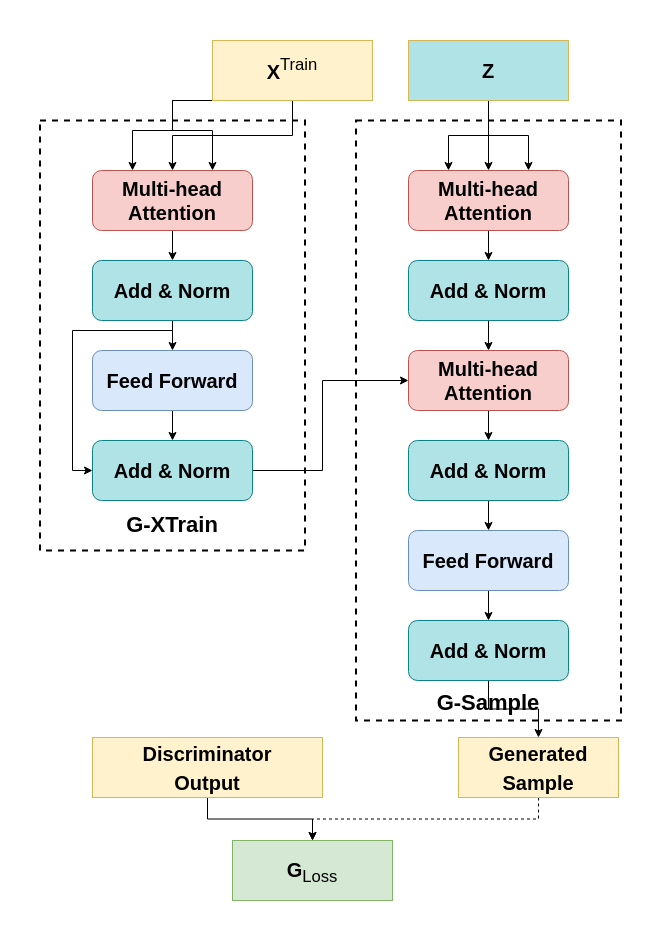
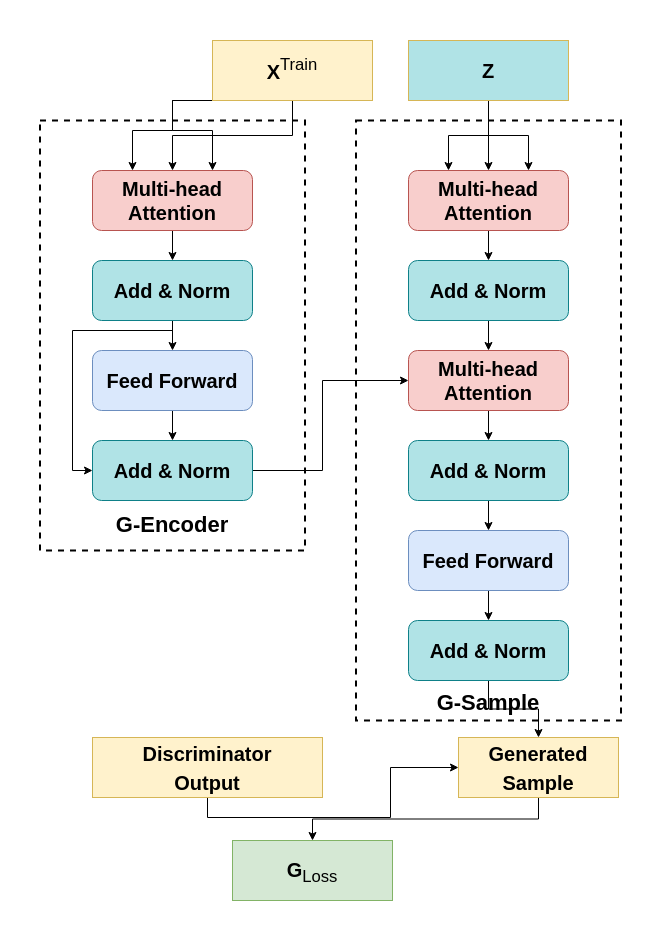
(173, 526) -> (173, 526)
(257, 819) -> (397, 768)
(437, 819) -> (437, 819)
